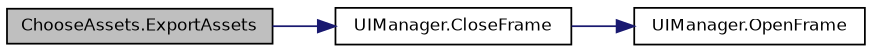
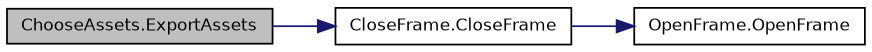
(453, 26) -> (453, 26)
(750, 26) -> (750, 26)
